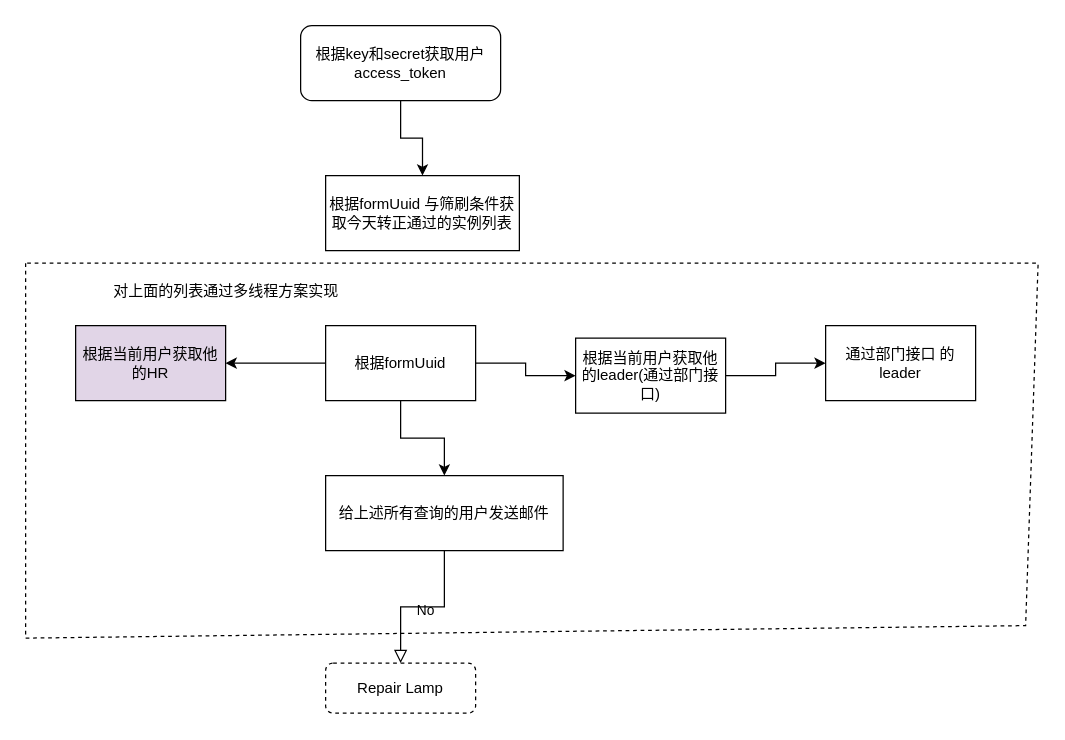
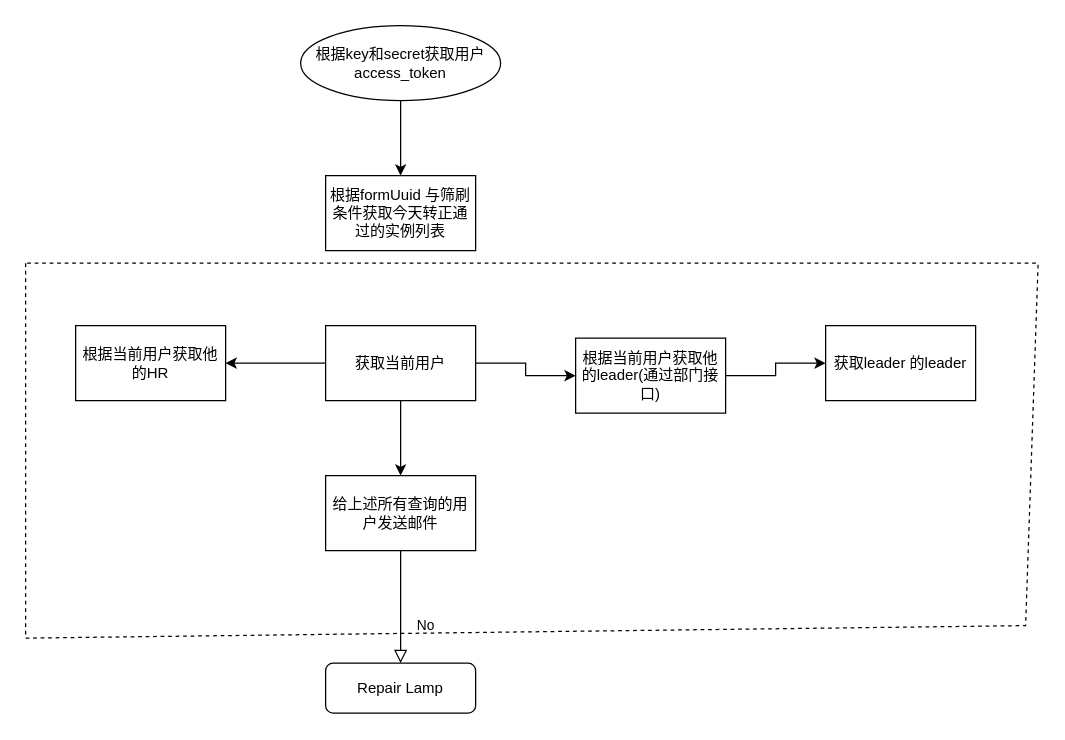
(401, 63) -> (401, 63)
(423, 213) -> (401, 213)
(226, 292) -> none
(151, 363) -> (151, 363)
(401, 363) -> (401, 363)
(901, 363) -> (901, 363)
(444, 513) -> (401, 513)
(401, 688) -> (401, 688)
